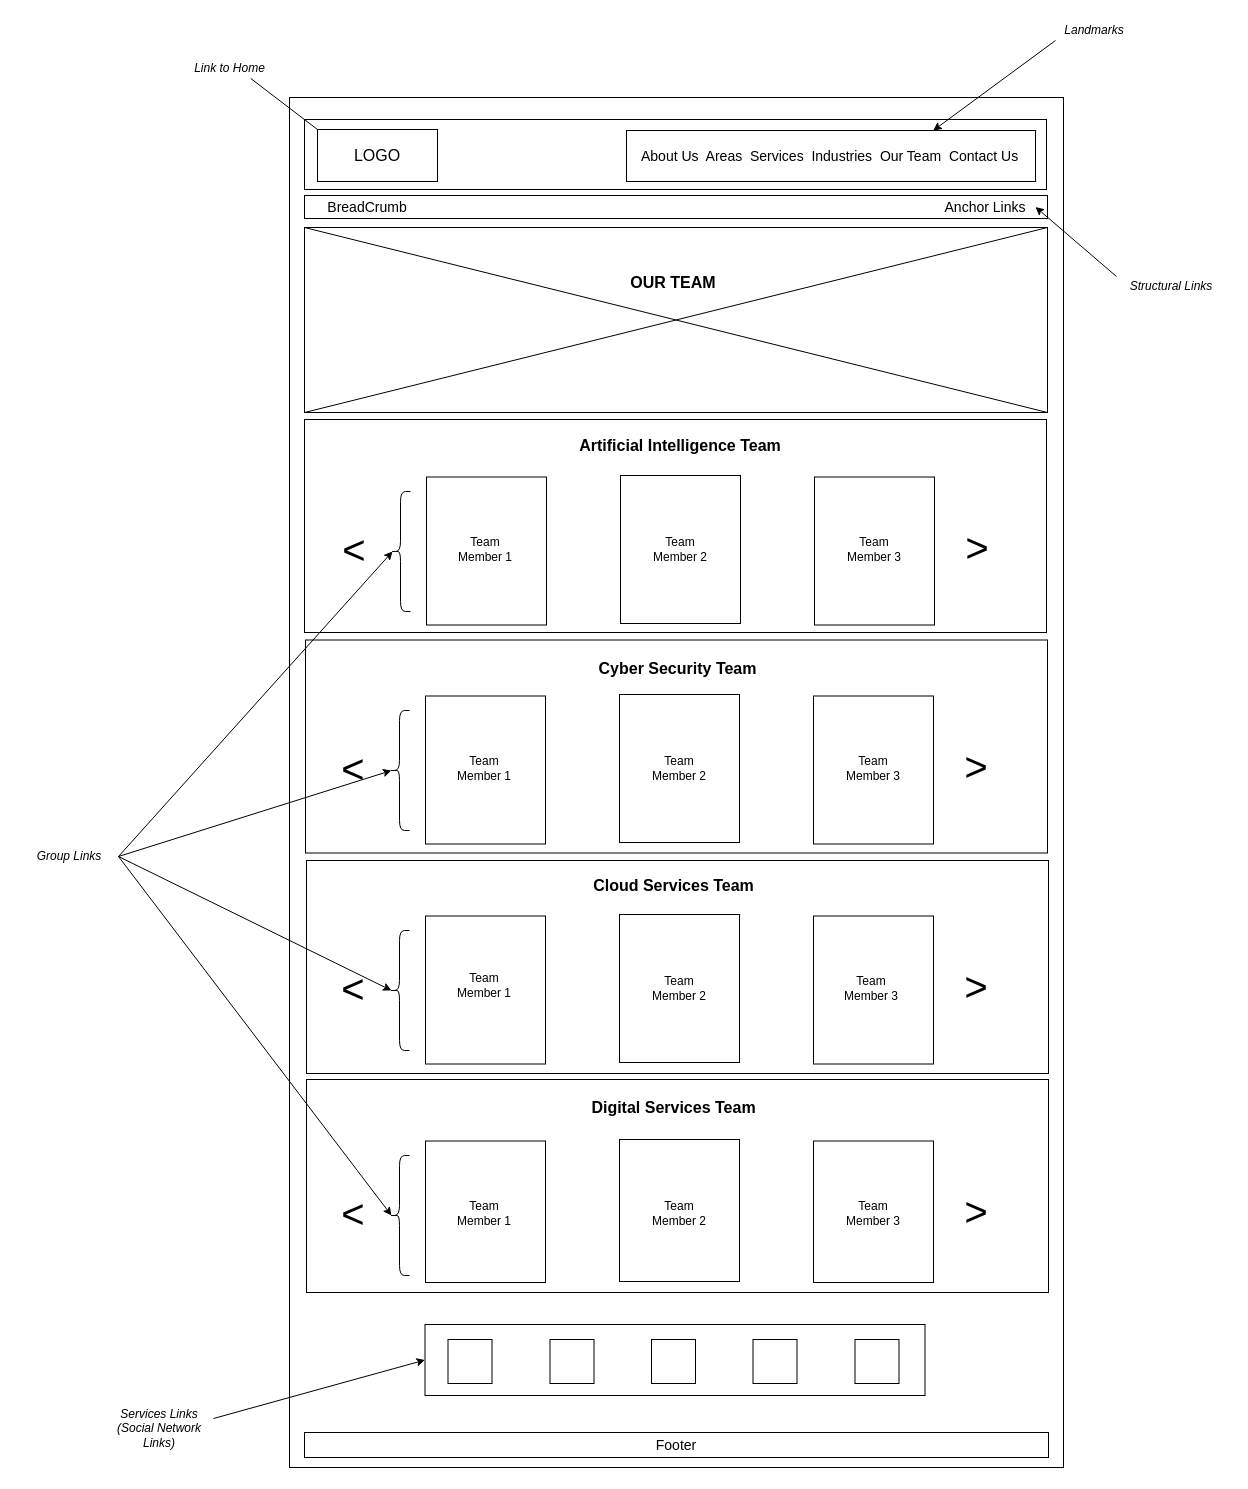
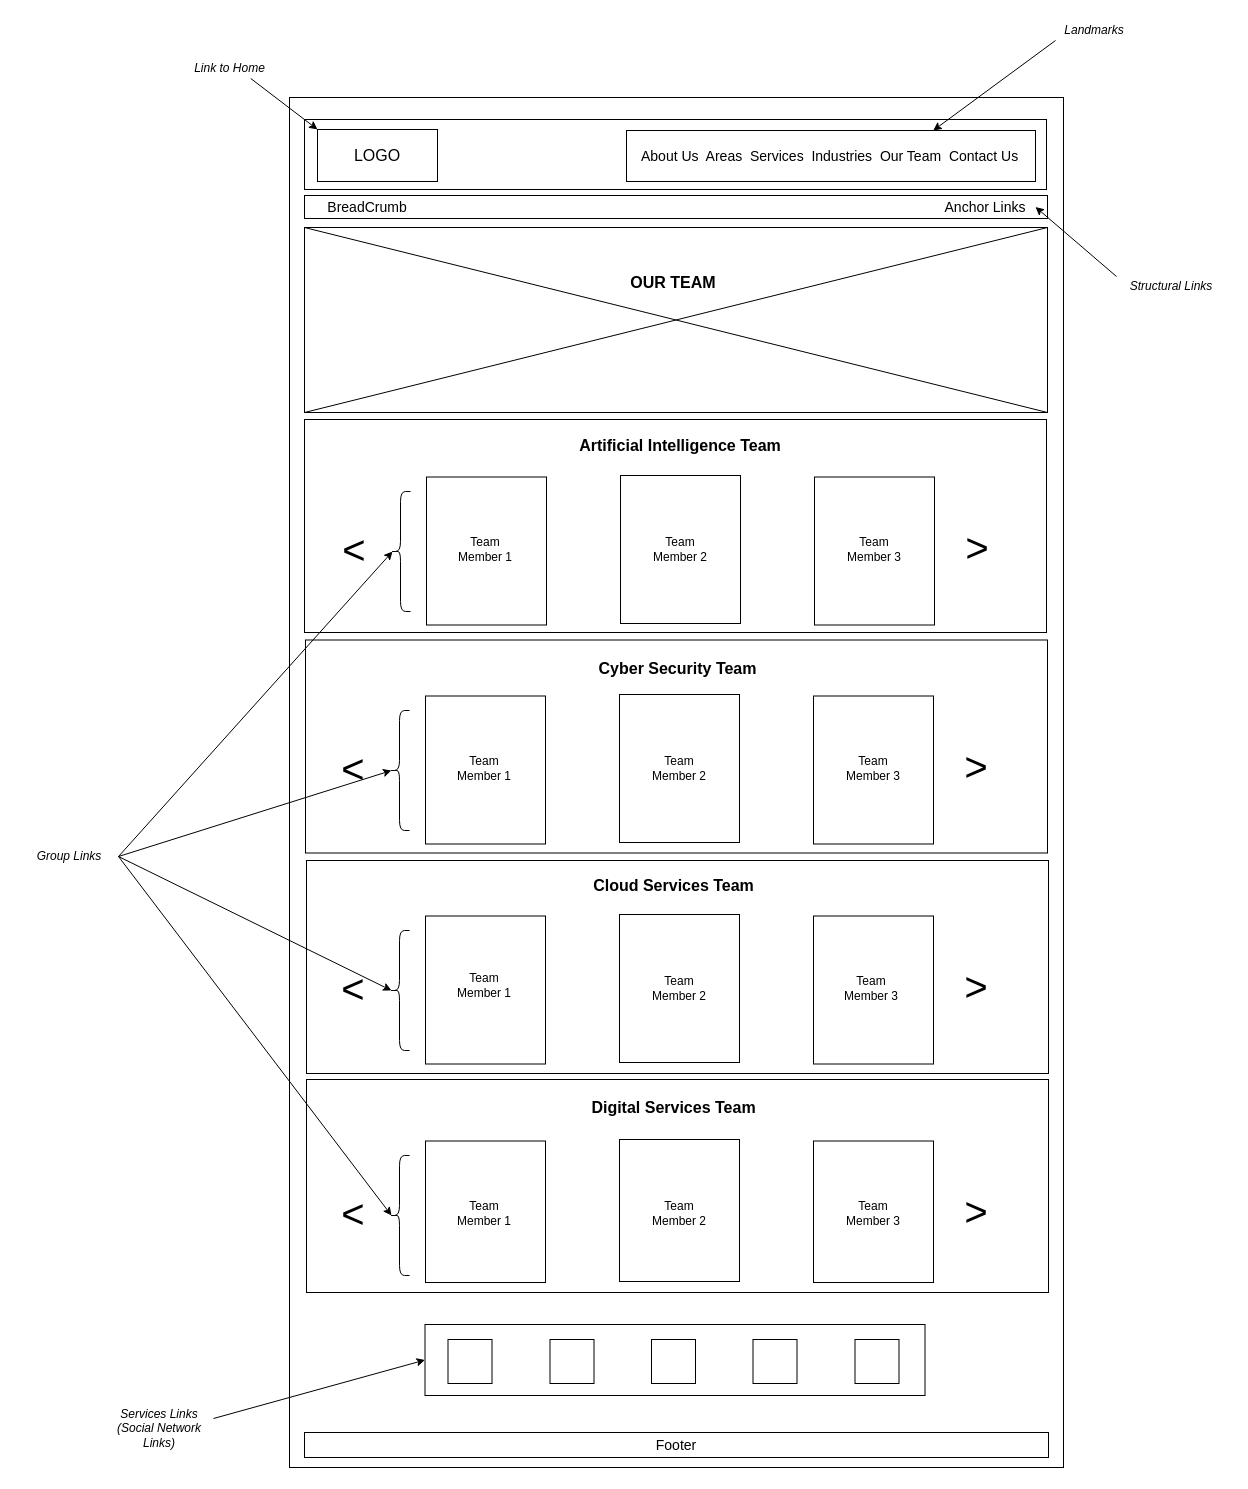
(313, 126) -> (311, 124)
